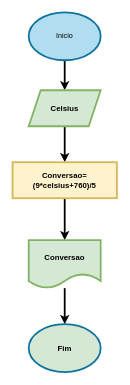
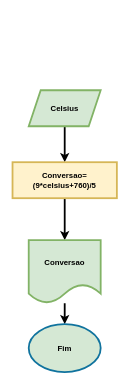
(65, 36) -> none
(65, 72) -> none
(65, 264) -> (65, 272)
